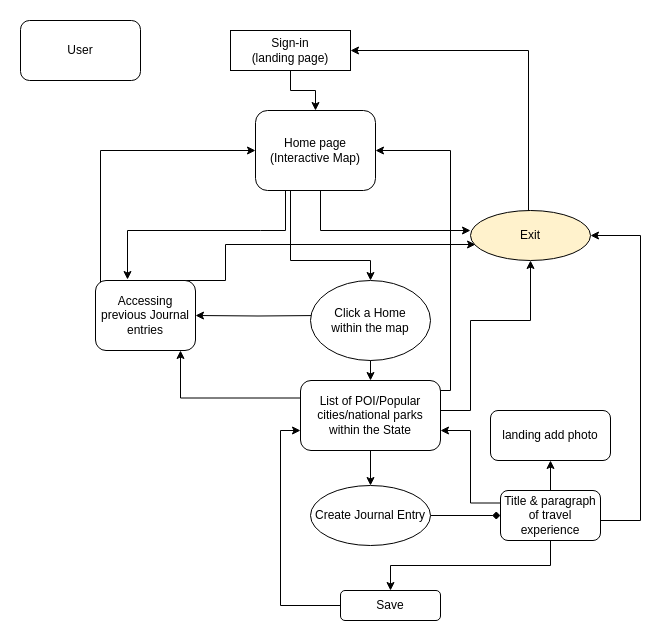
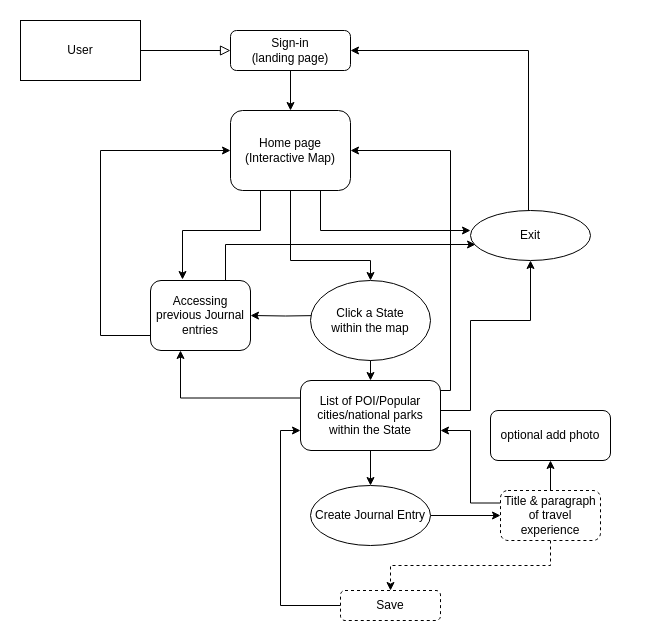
(81, 51) -> (81, 51)
none -> (180, 51)
(291, 51) -> (291, 51)
(316, 151) -> (291, 151)
(531, 236) -> (531, 236)
(146, 316) -> (201, 316)
(371, 321) -> (371, 321)
(641, 379) -> none
(551, 436) -> (551, 436)
(491, 516) -> (492, 516)
(551, 516) -> (551, 516)
(475, 566) -> (475, 566)
(391, 606) -> (391, 606)
